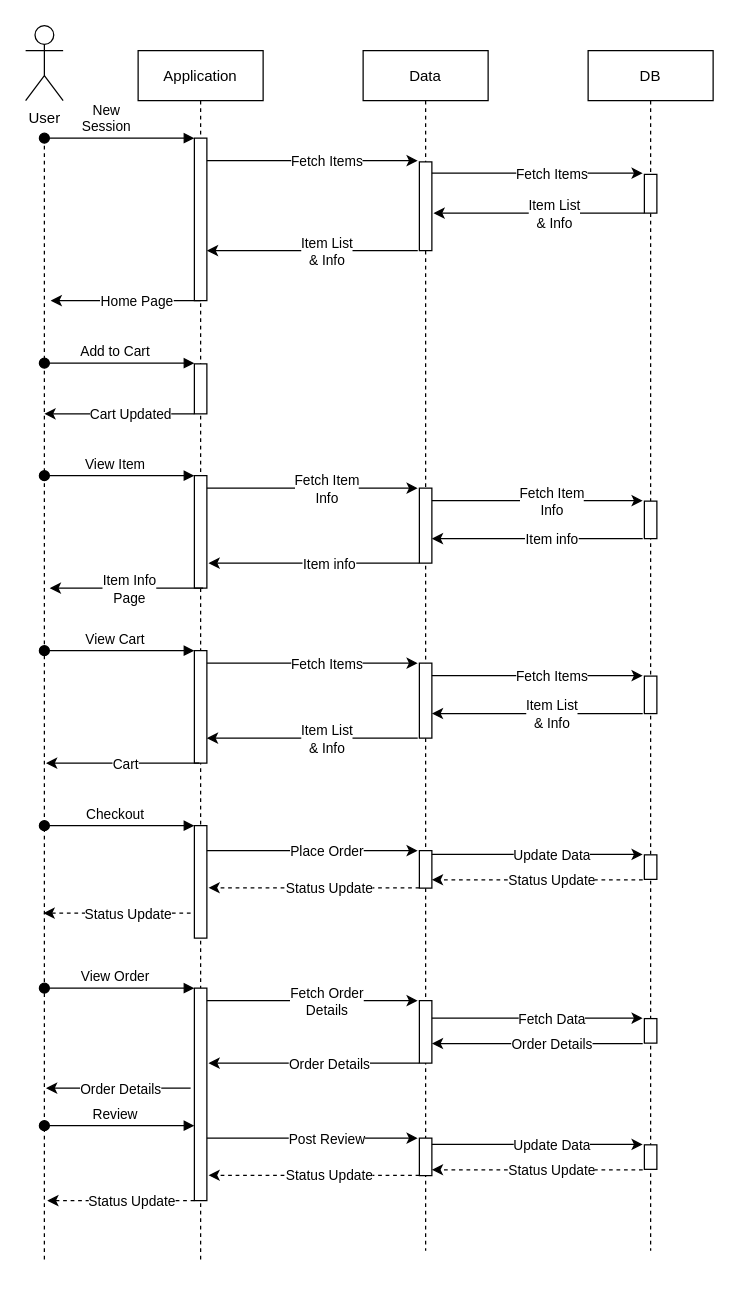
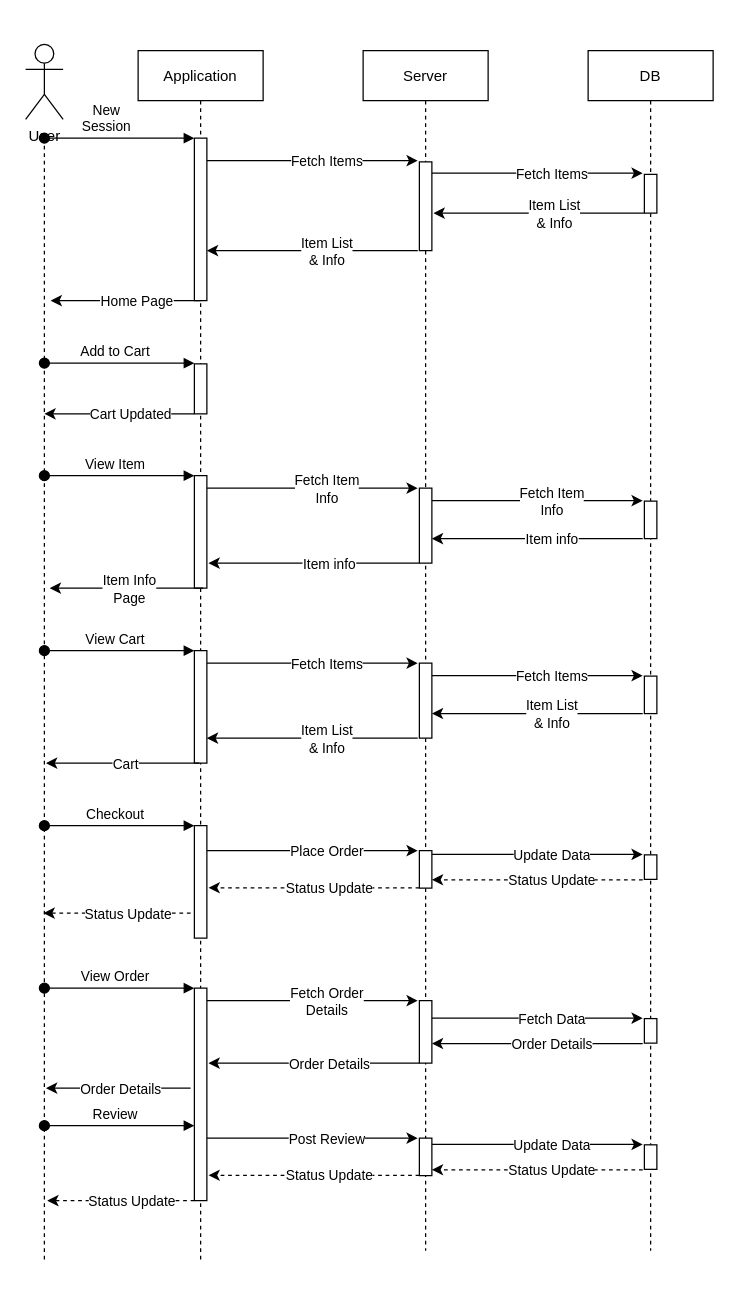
(44, 63) -> (44, 82)
(425, 76) -> (425, 76)
